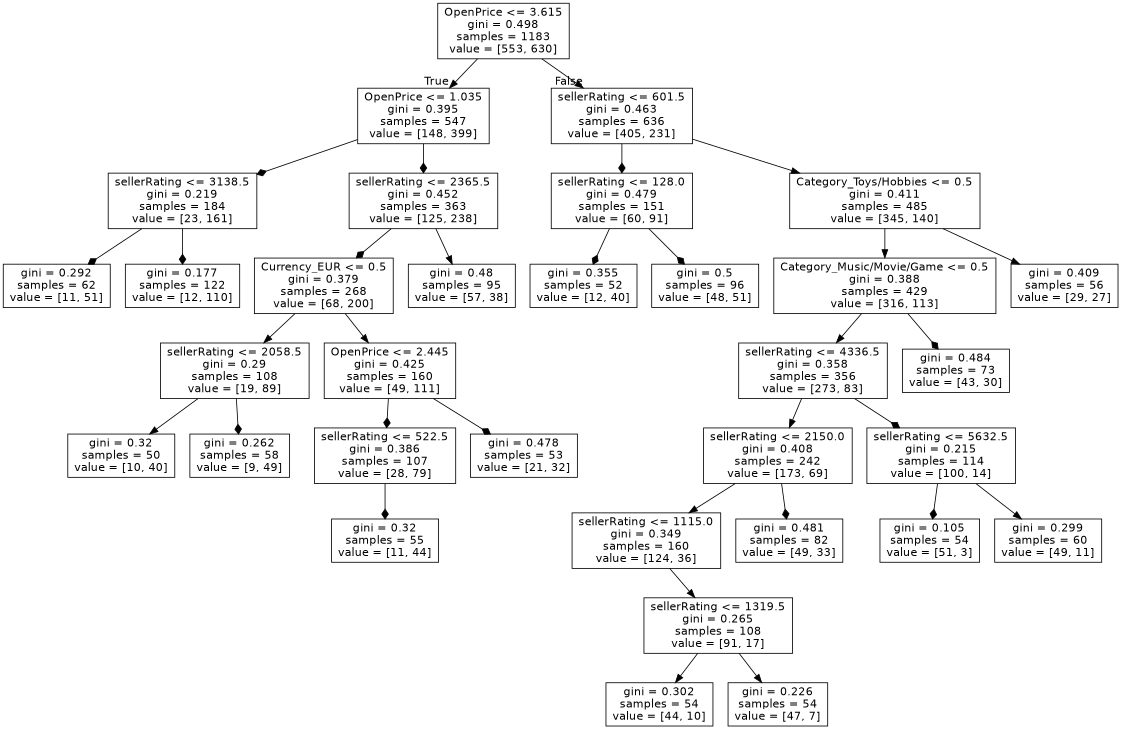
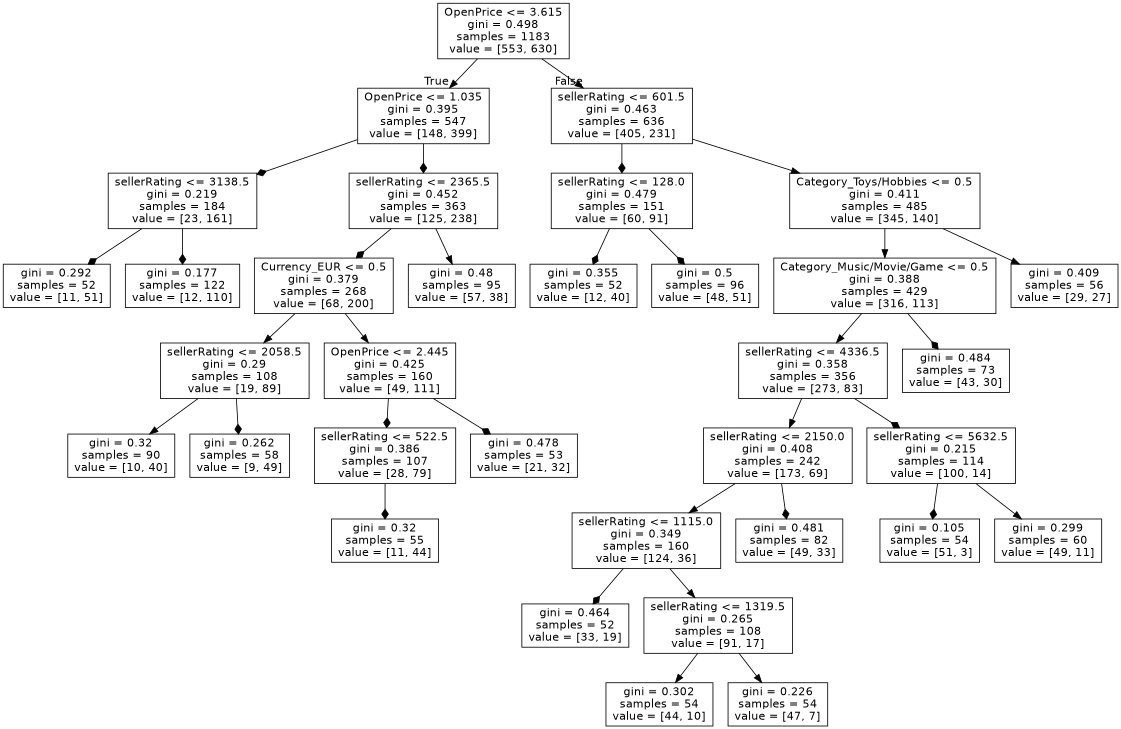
(57, 286) -> (57, 286)
(121, 456) -> (121, 456)
none -> (575, 626)
